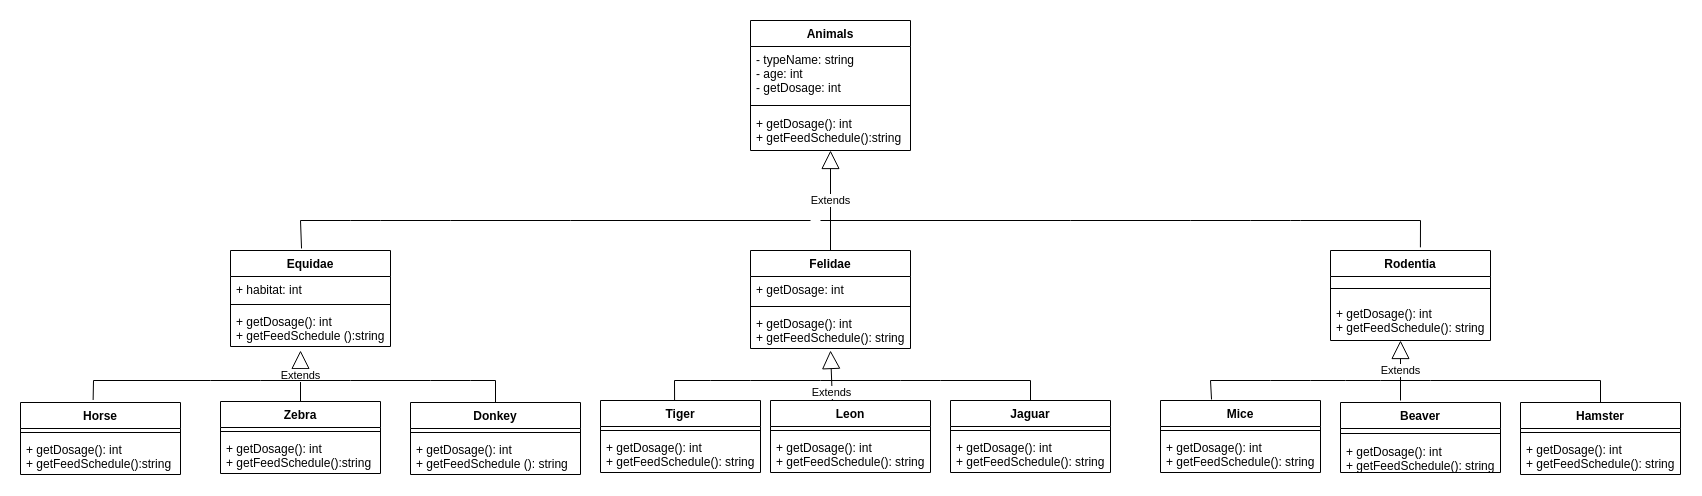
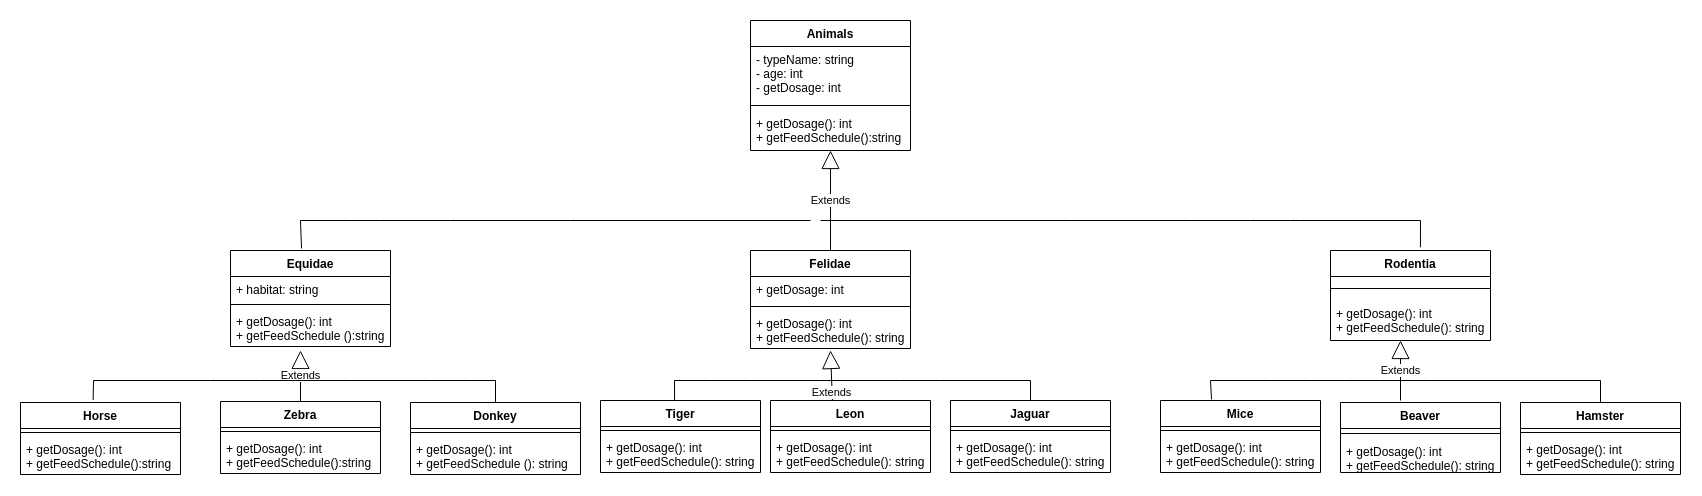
(275, 290) -> (285, 290)
